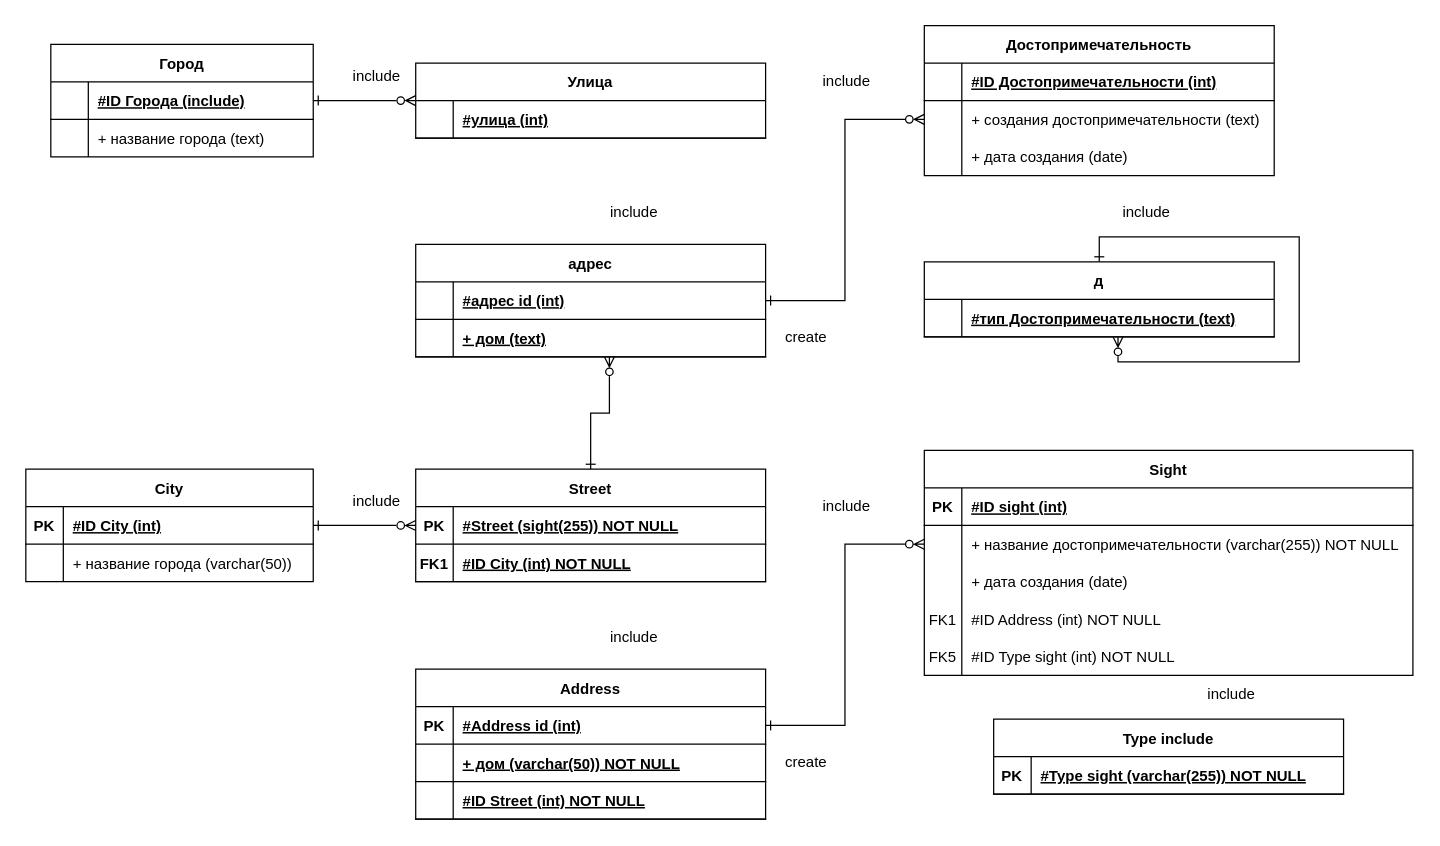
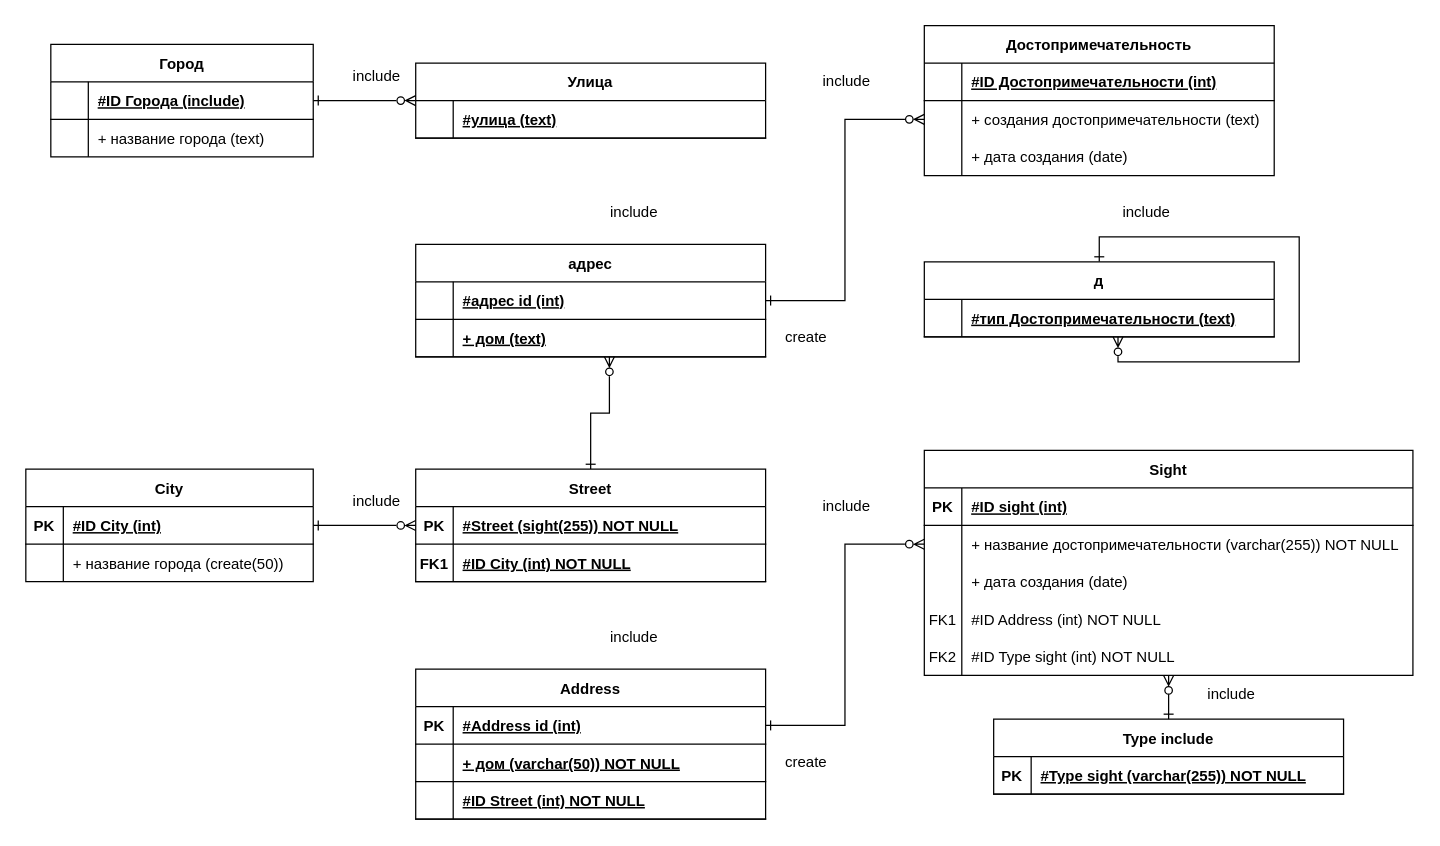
(509, 120) -> (515, 120)
(197, 564) -> (193, 564)
(943, 658) -> (943, 658)
none -> (1169, 701)
